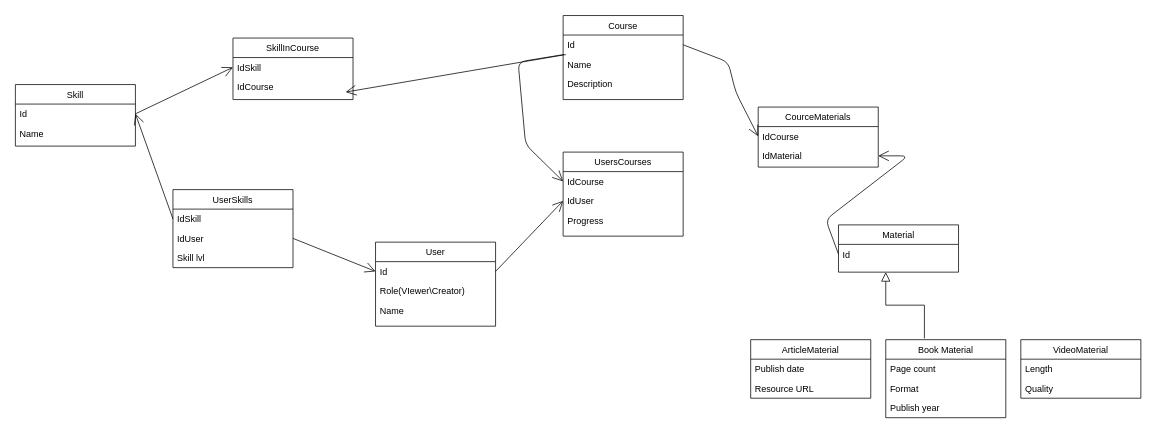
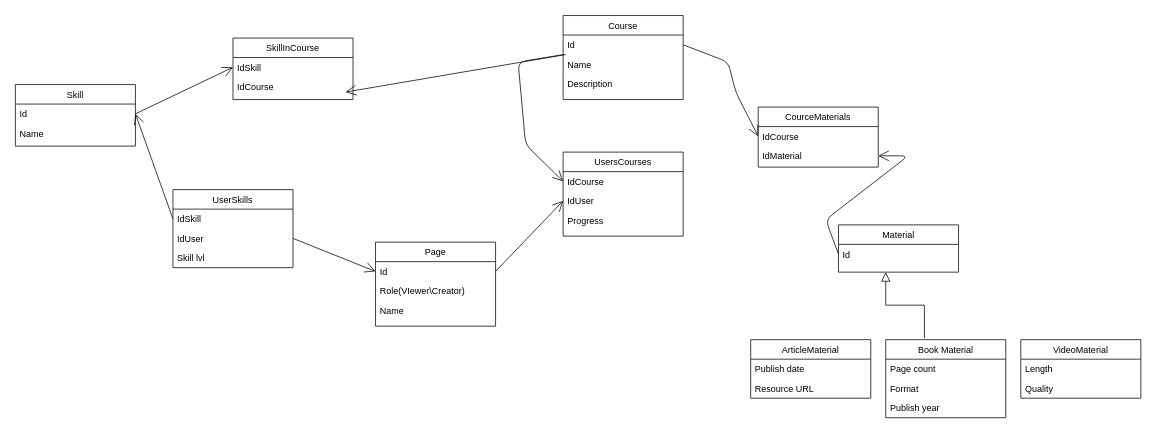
(435, 252) -> (435, 252)
